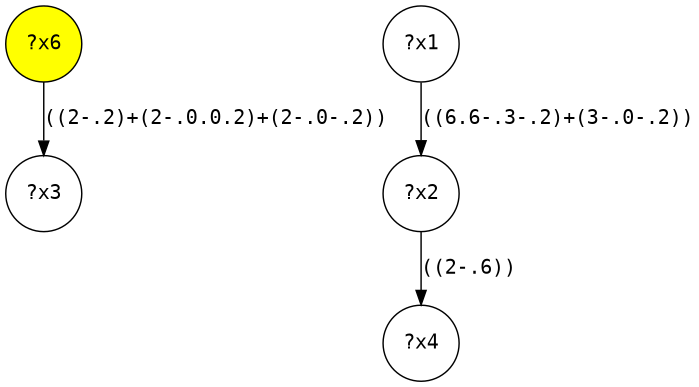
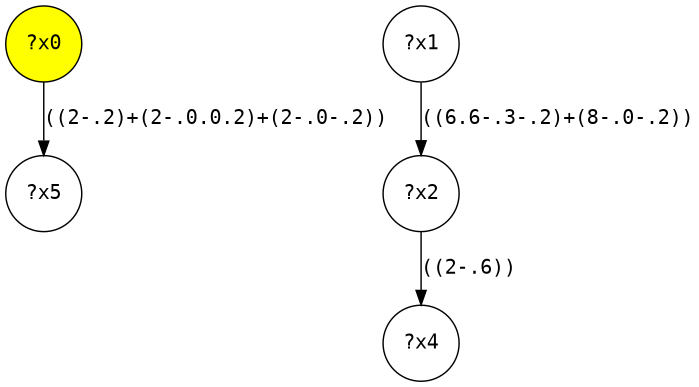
(44, 44) -> (44, 44)
(557, 119) -> (557, 119)
(44, 194) -> (44, 194)
